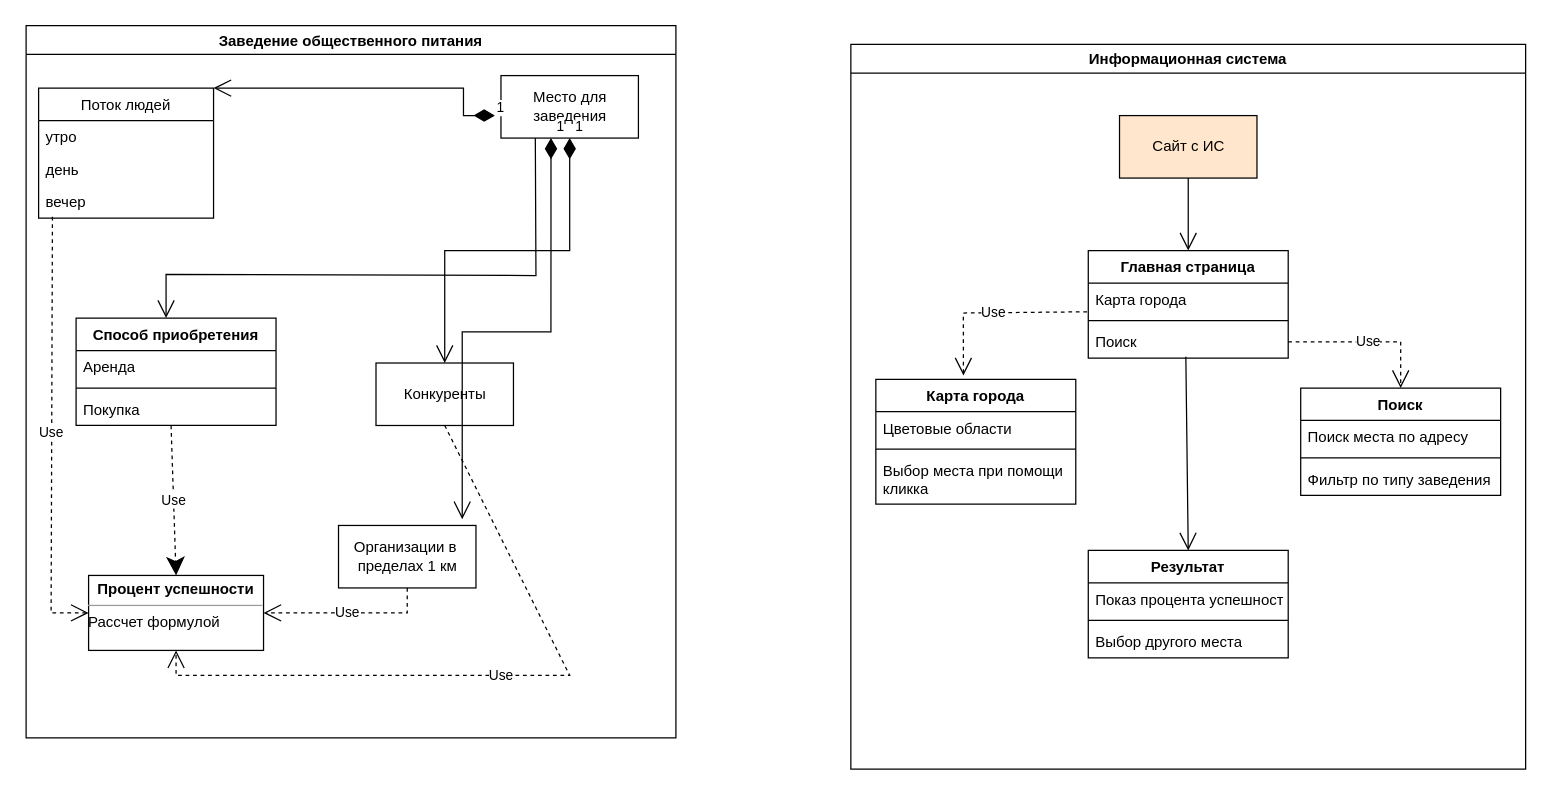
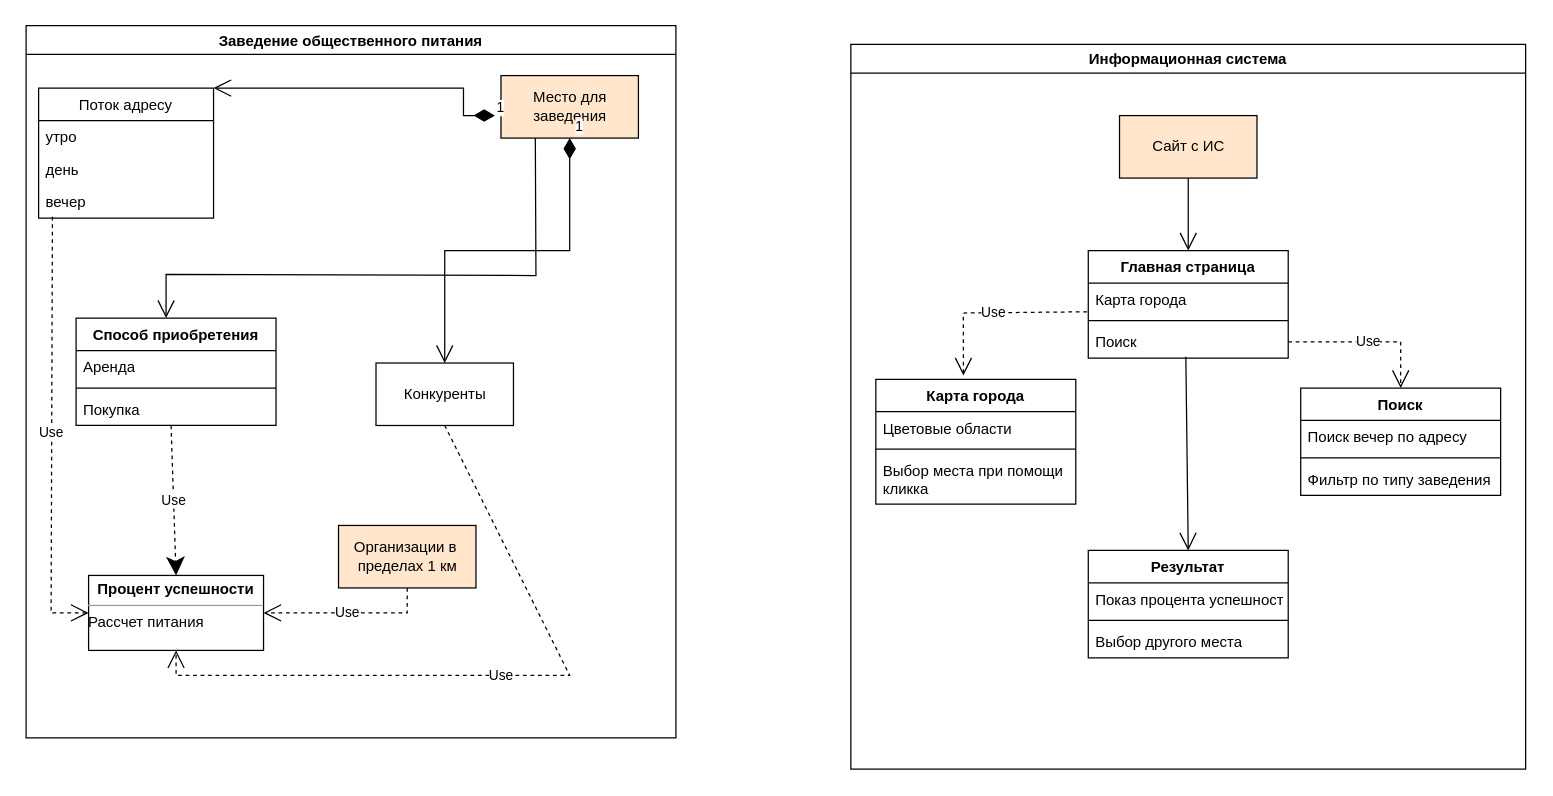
(125, 105) -> (125, 105)
(569, 107) -> (569, 107)
(531, 332) -> none
(1390, 438) -> (1390, 438)
(407, 557) -> (407, 557)
(162, 594) -> (162, 594)
